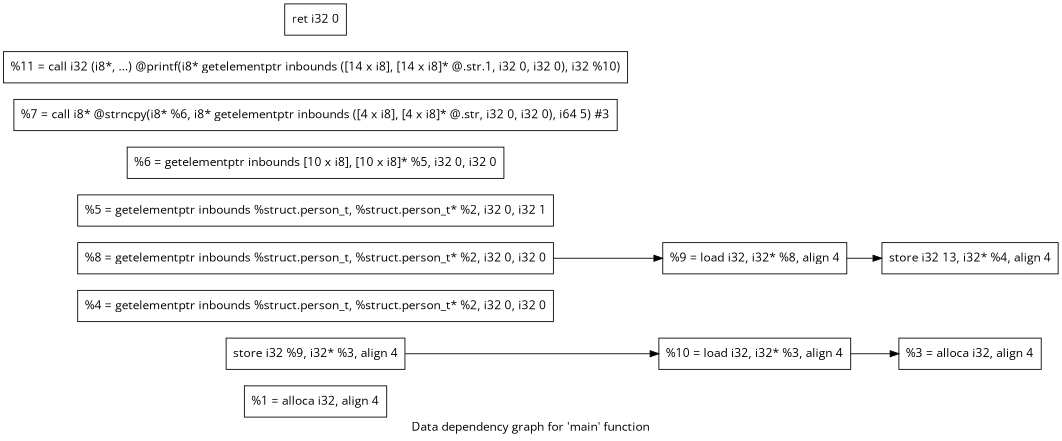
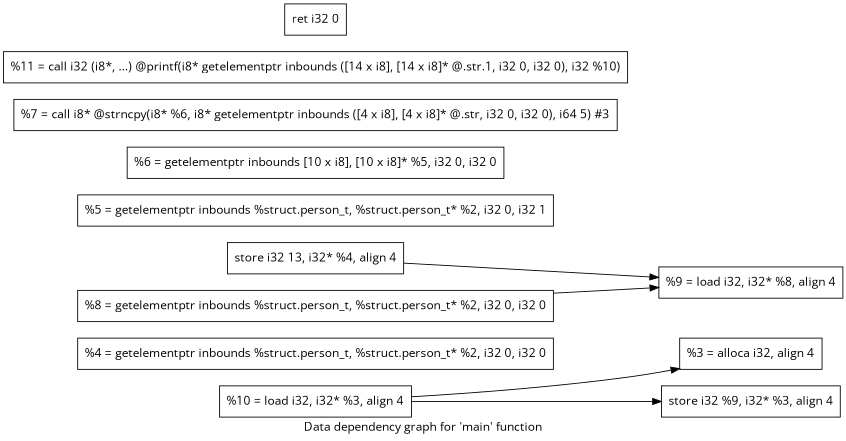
(860, 258) -> (527, 270)
(528, 354) -> (532, 401)
(316, 401) -> none
